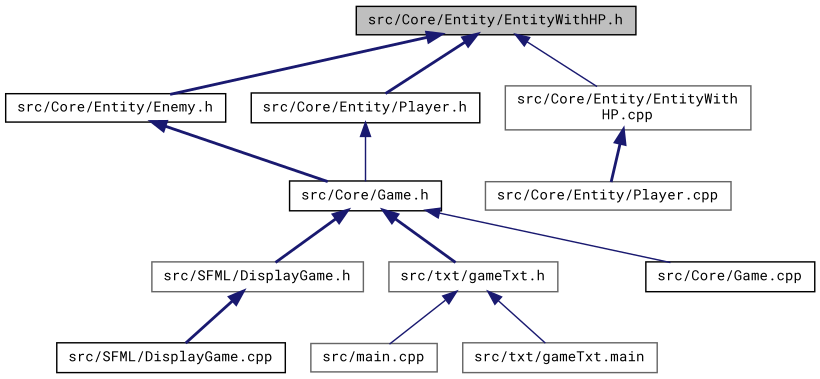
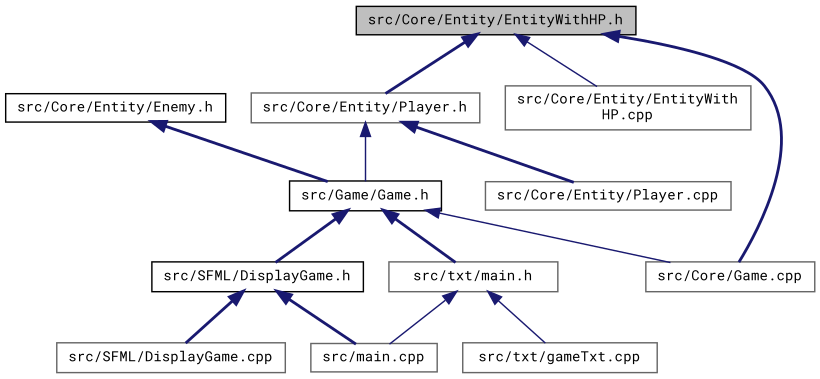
(299, 66) -> (772, 100)
(366, 108) -> (366, 108)
(616, 163) -> (495, 155)
(366, 196) -> (366, 196)
(258, 277) -> (258, 277)
(473, 277) -> (473, 277)
(730, 277) -> (730, 277)
none -> (323, 322)
(171, 358) -> (171, 358)
(560, 358) -> (560, 358)
